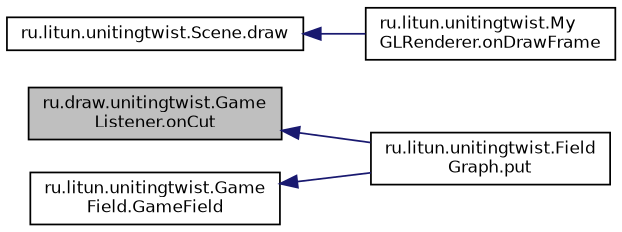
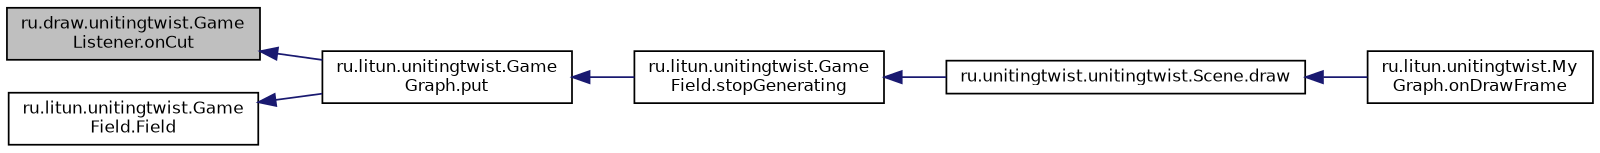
(155, 34) -> (1126, 77)
(491, 34) -> (1480, 77)
none -> (759, 77)
(491, 159) -> (447, 77)
(155, 198) -> (133, 119)
